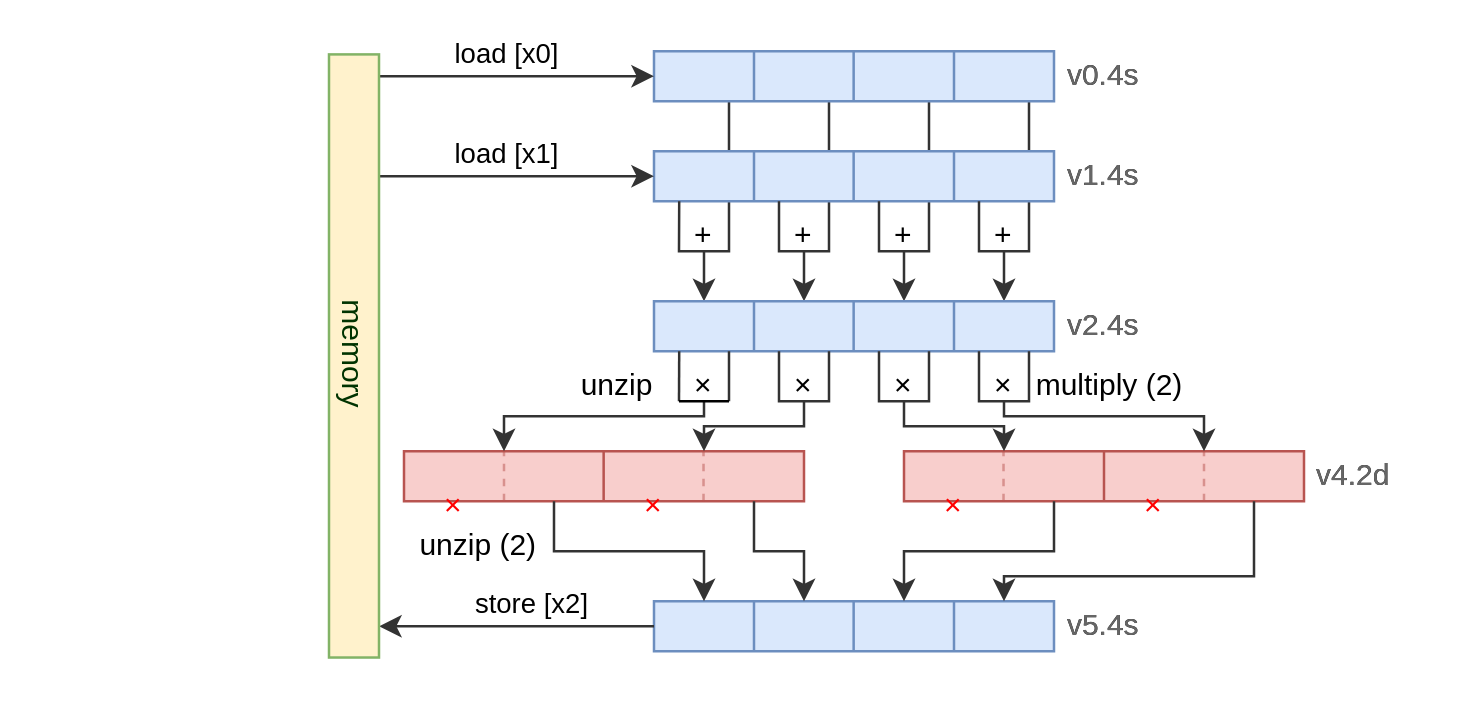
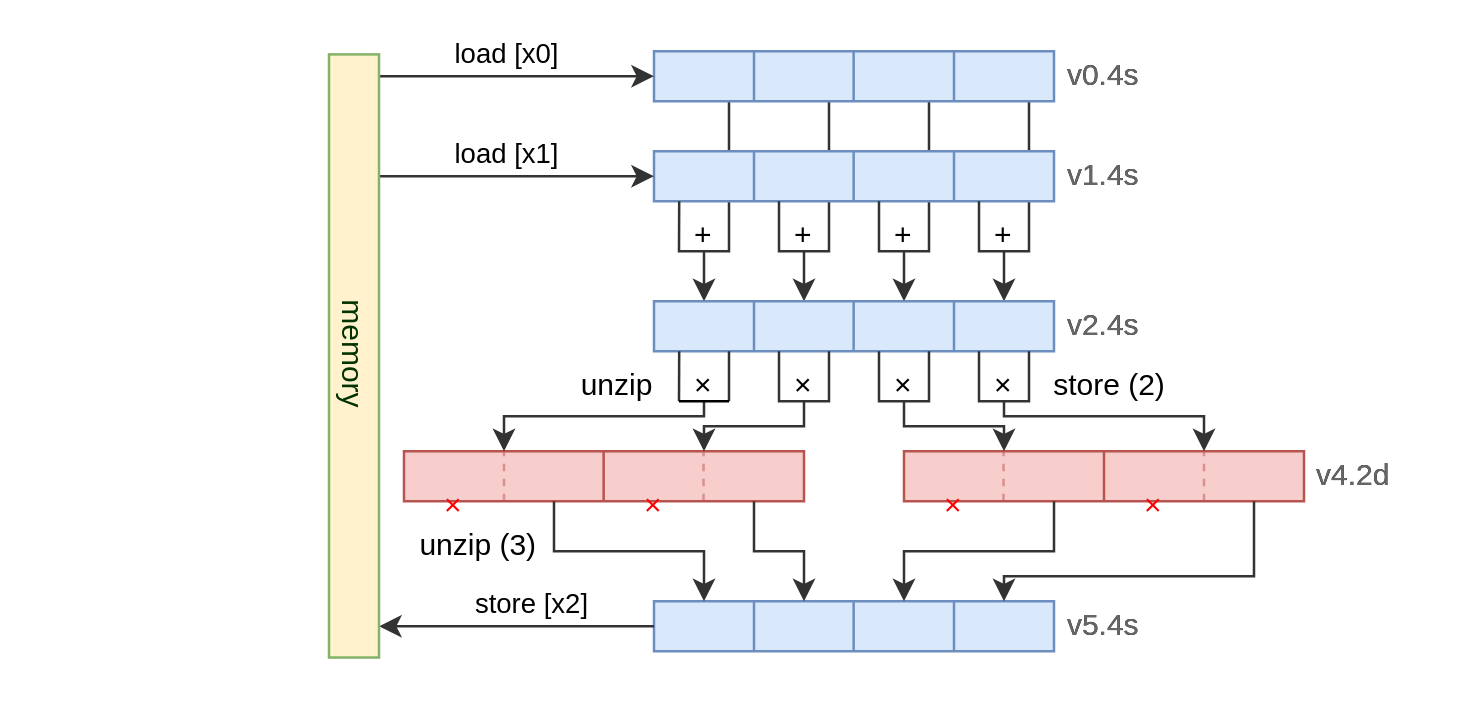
(1110, 386) -> (1110, 386)
(479, 546) -> (479, 546)
